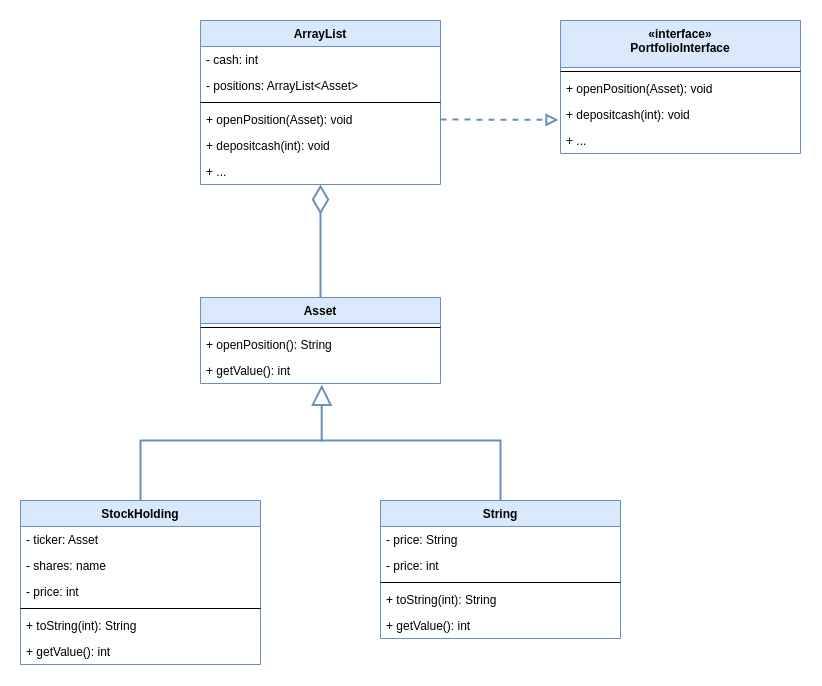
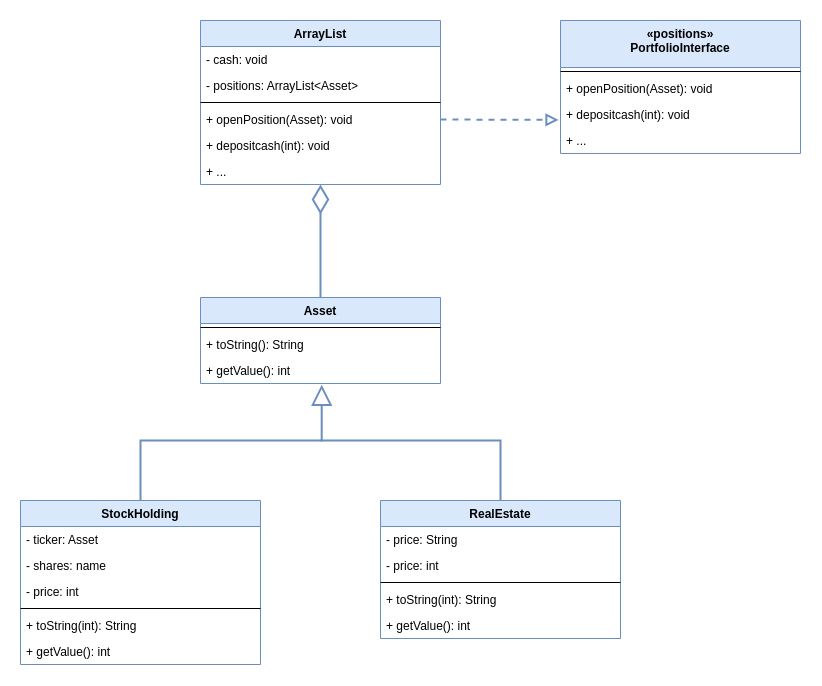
(680, 34) -> (680, 34)
(237, 60) -> (240, 60)
(277, 345) -> (265, 345)
(500, 514) -> (500, 514)
